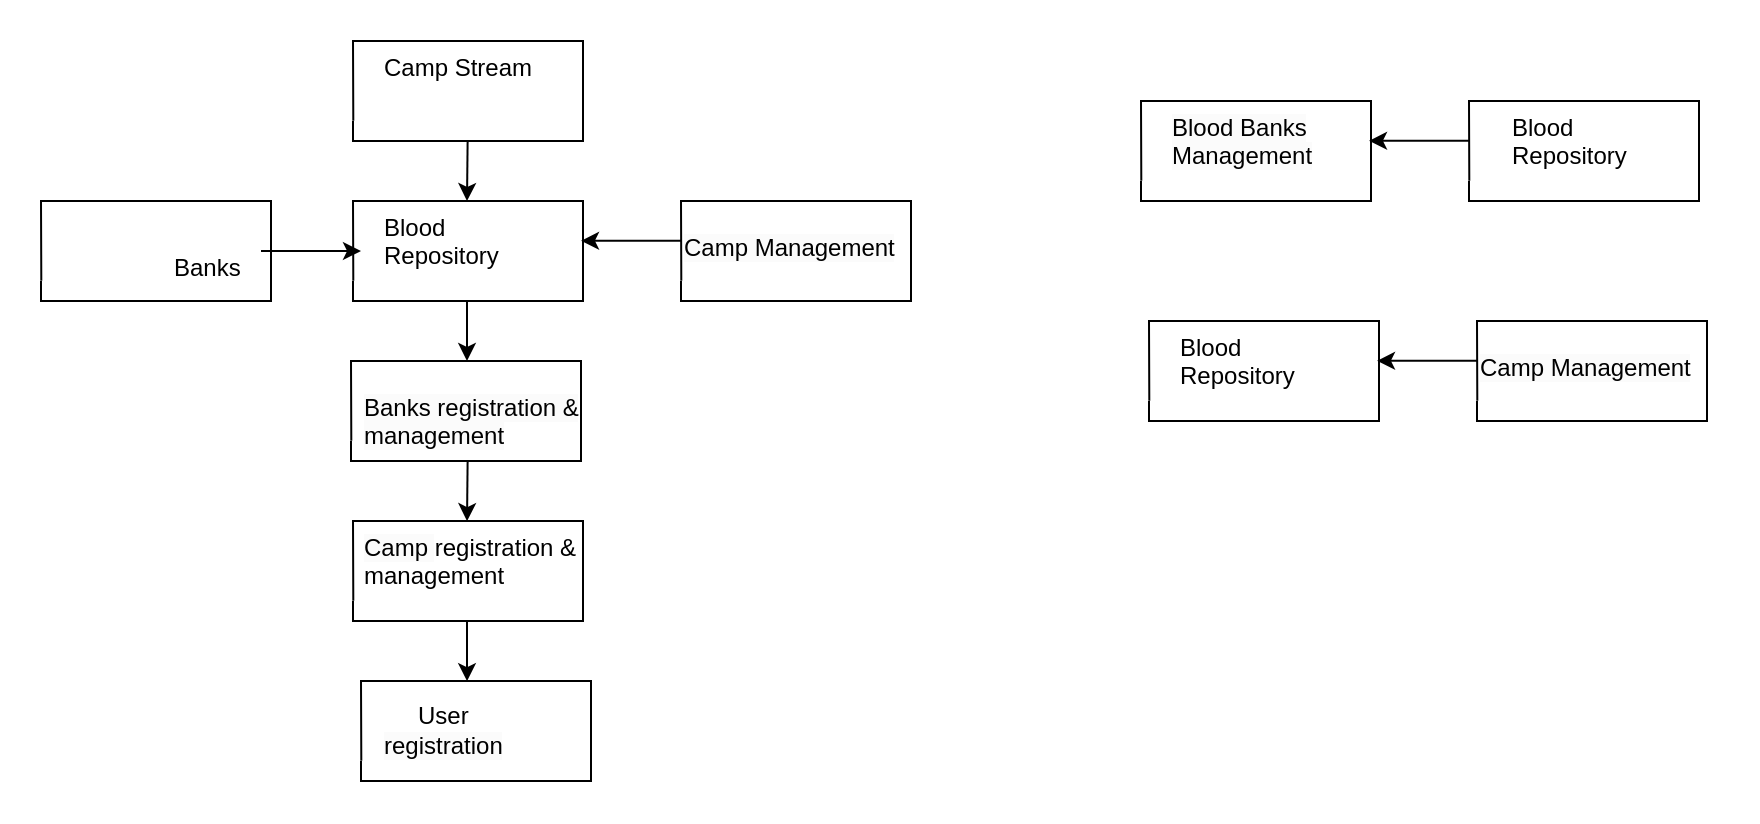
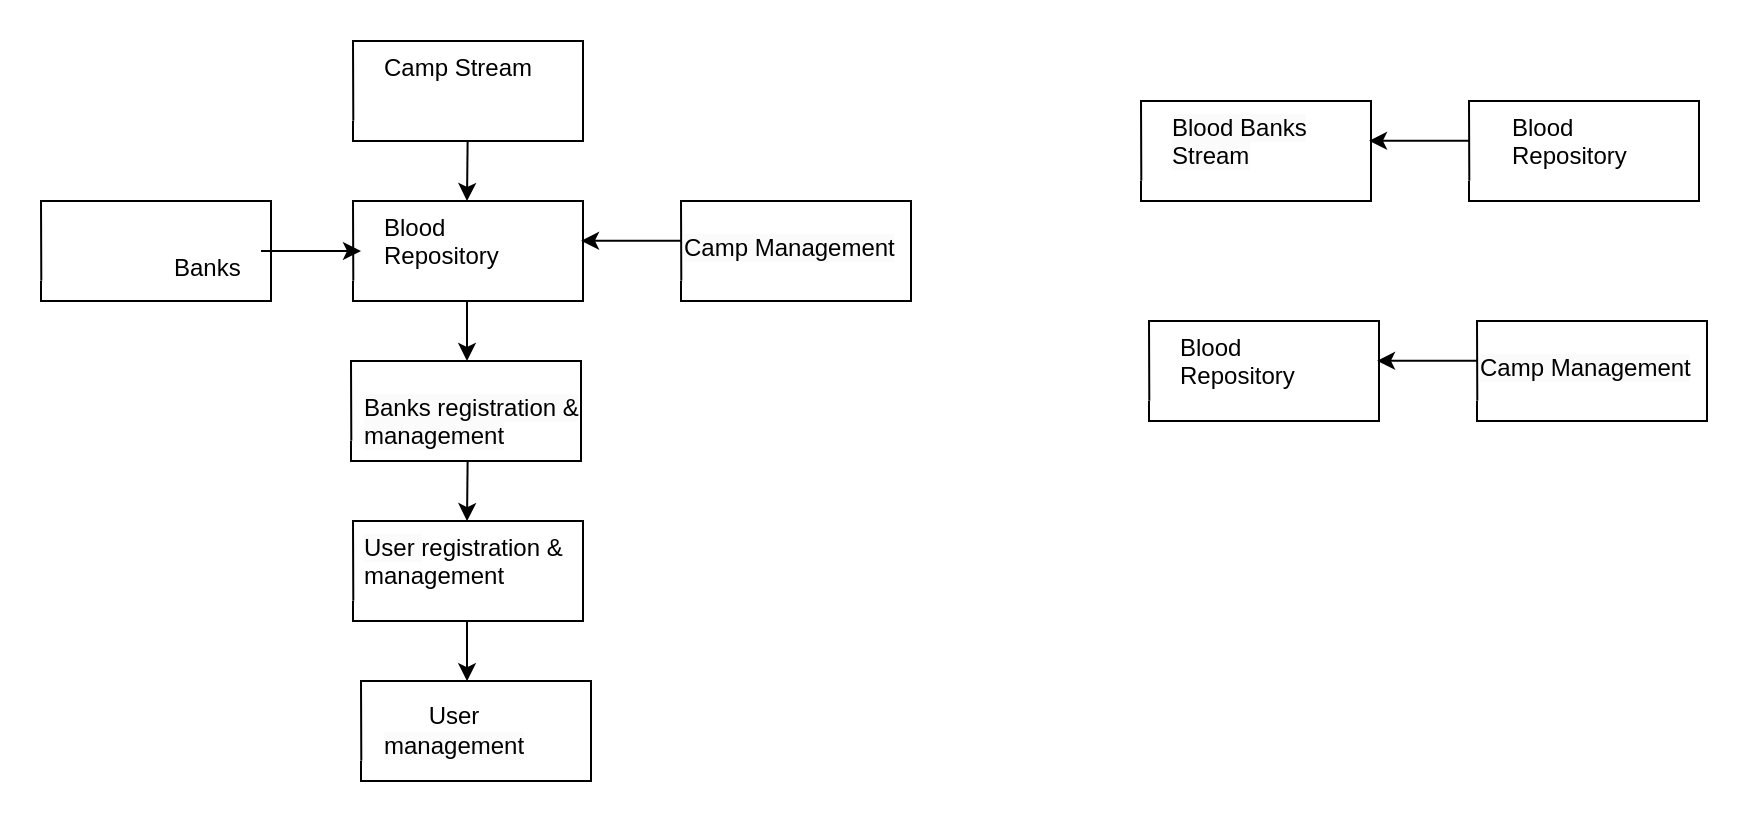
(1241, 144) -> (1241, 144)
(483, 578) -> (483, 578)
(459, 704) -> (452, 704)
